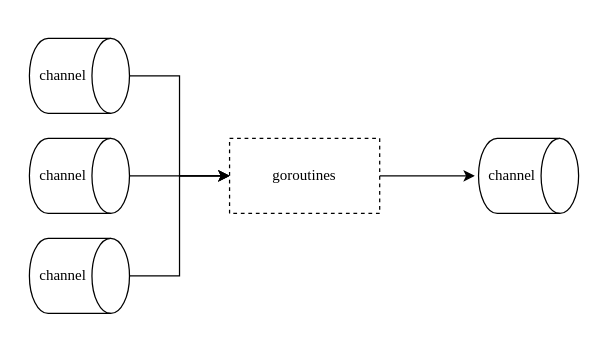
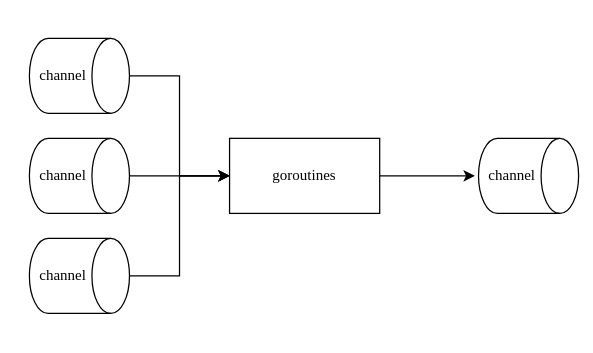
(304, 176) -> (304, 176)
